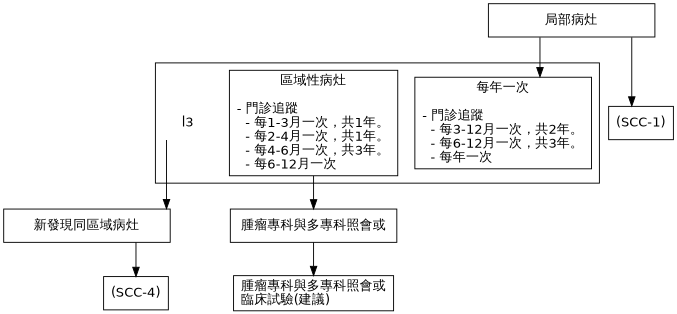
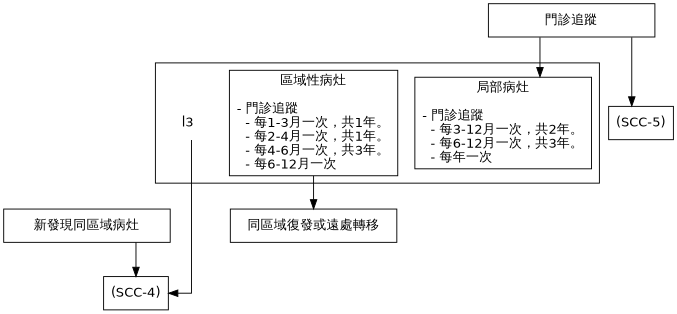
(572, 20) -> (572, 20)
(503, 123) -> (503, 123)
(641, 123) -> (641, 123)
(166, 170) -> (191, 223)
(314, 226) -> (314, 226)
(314, 293) -> none
